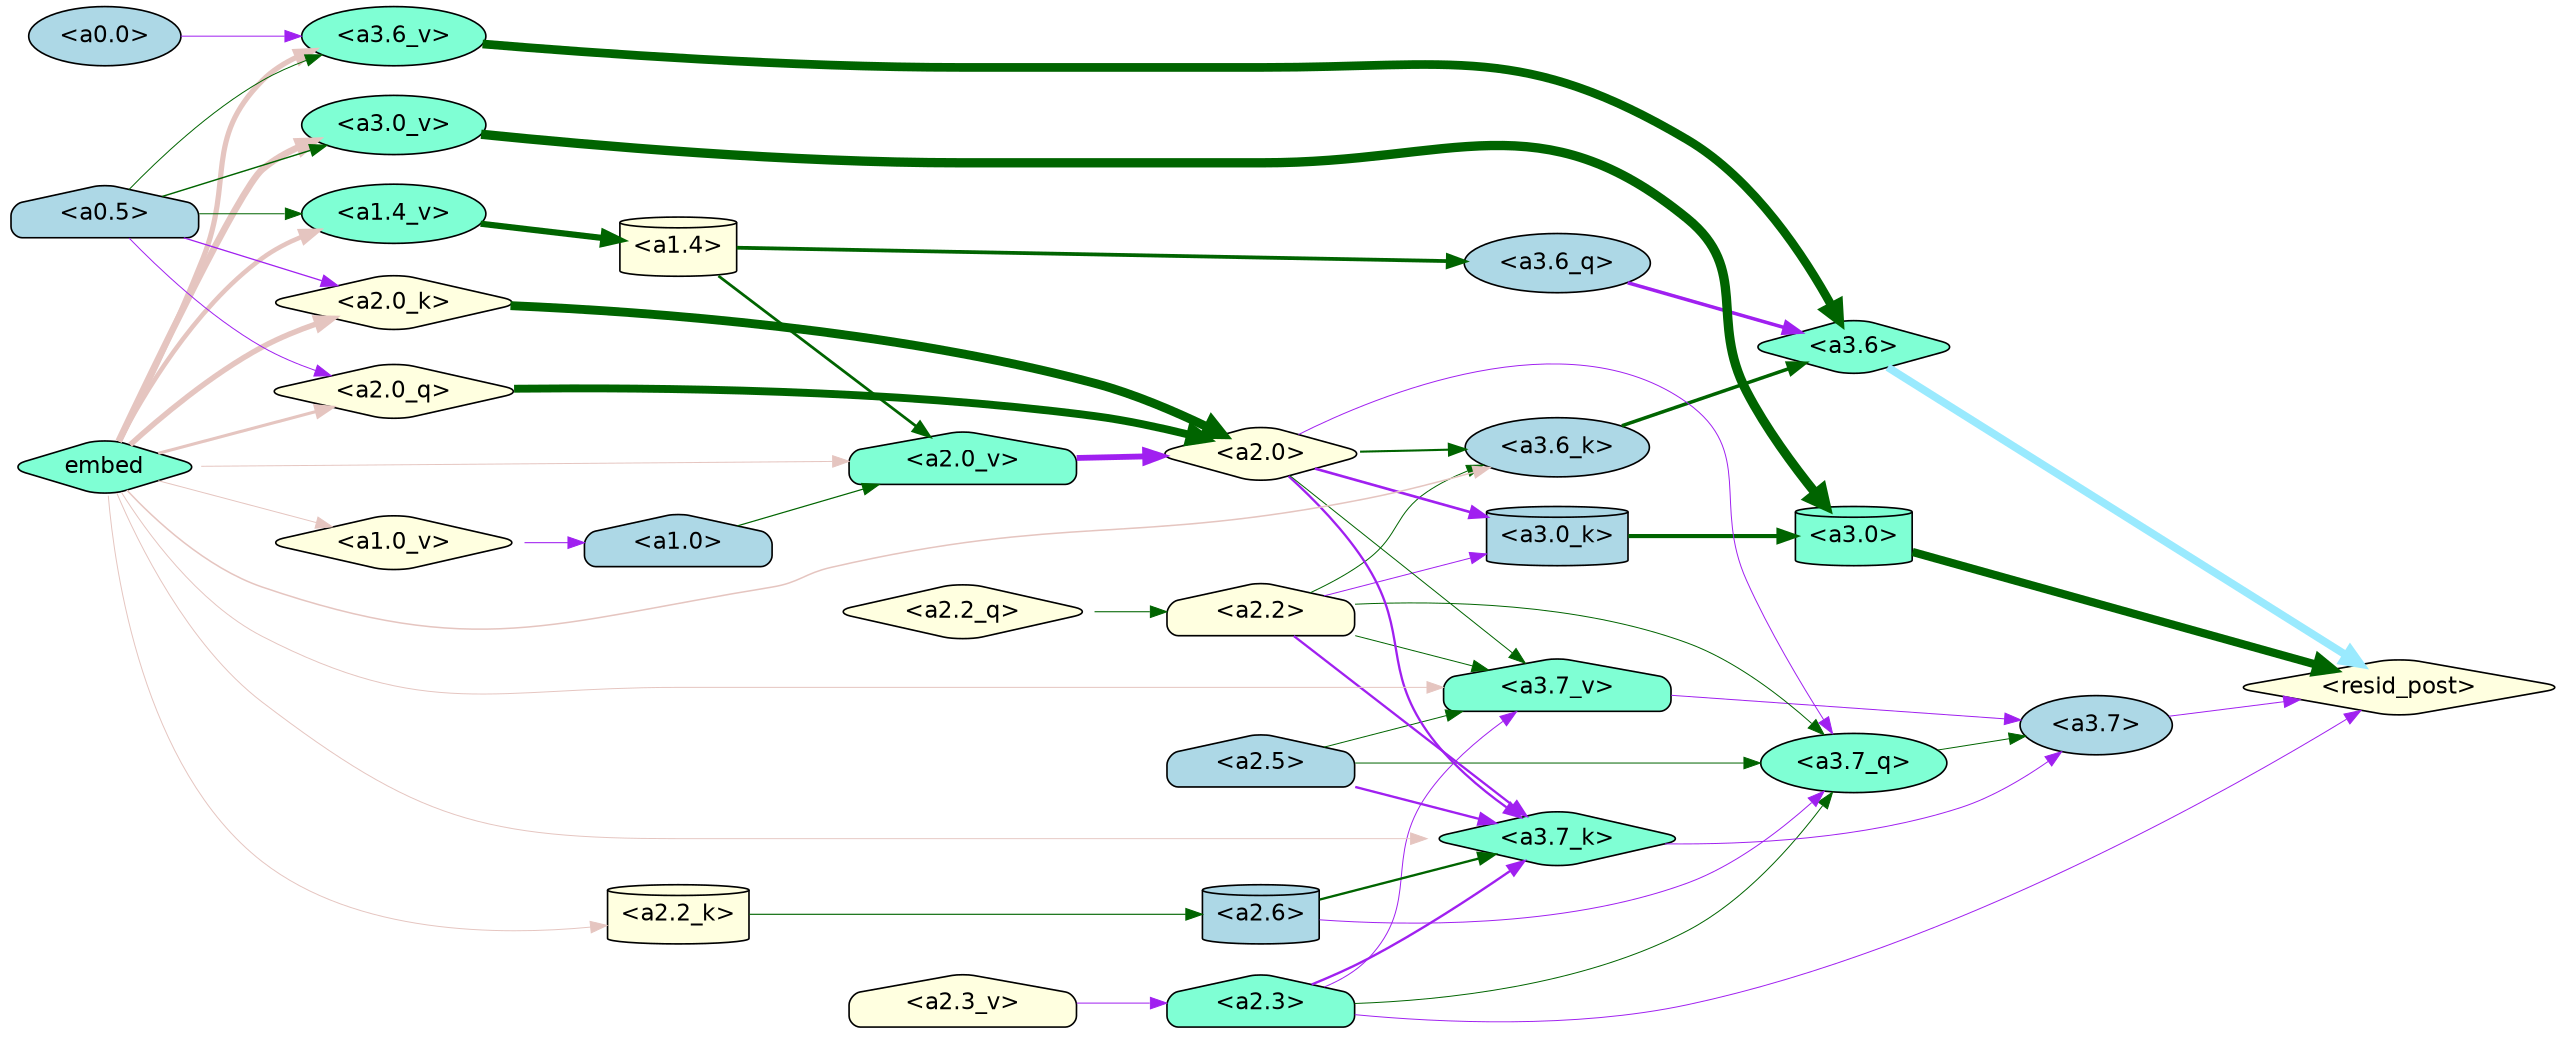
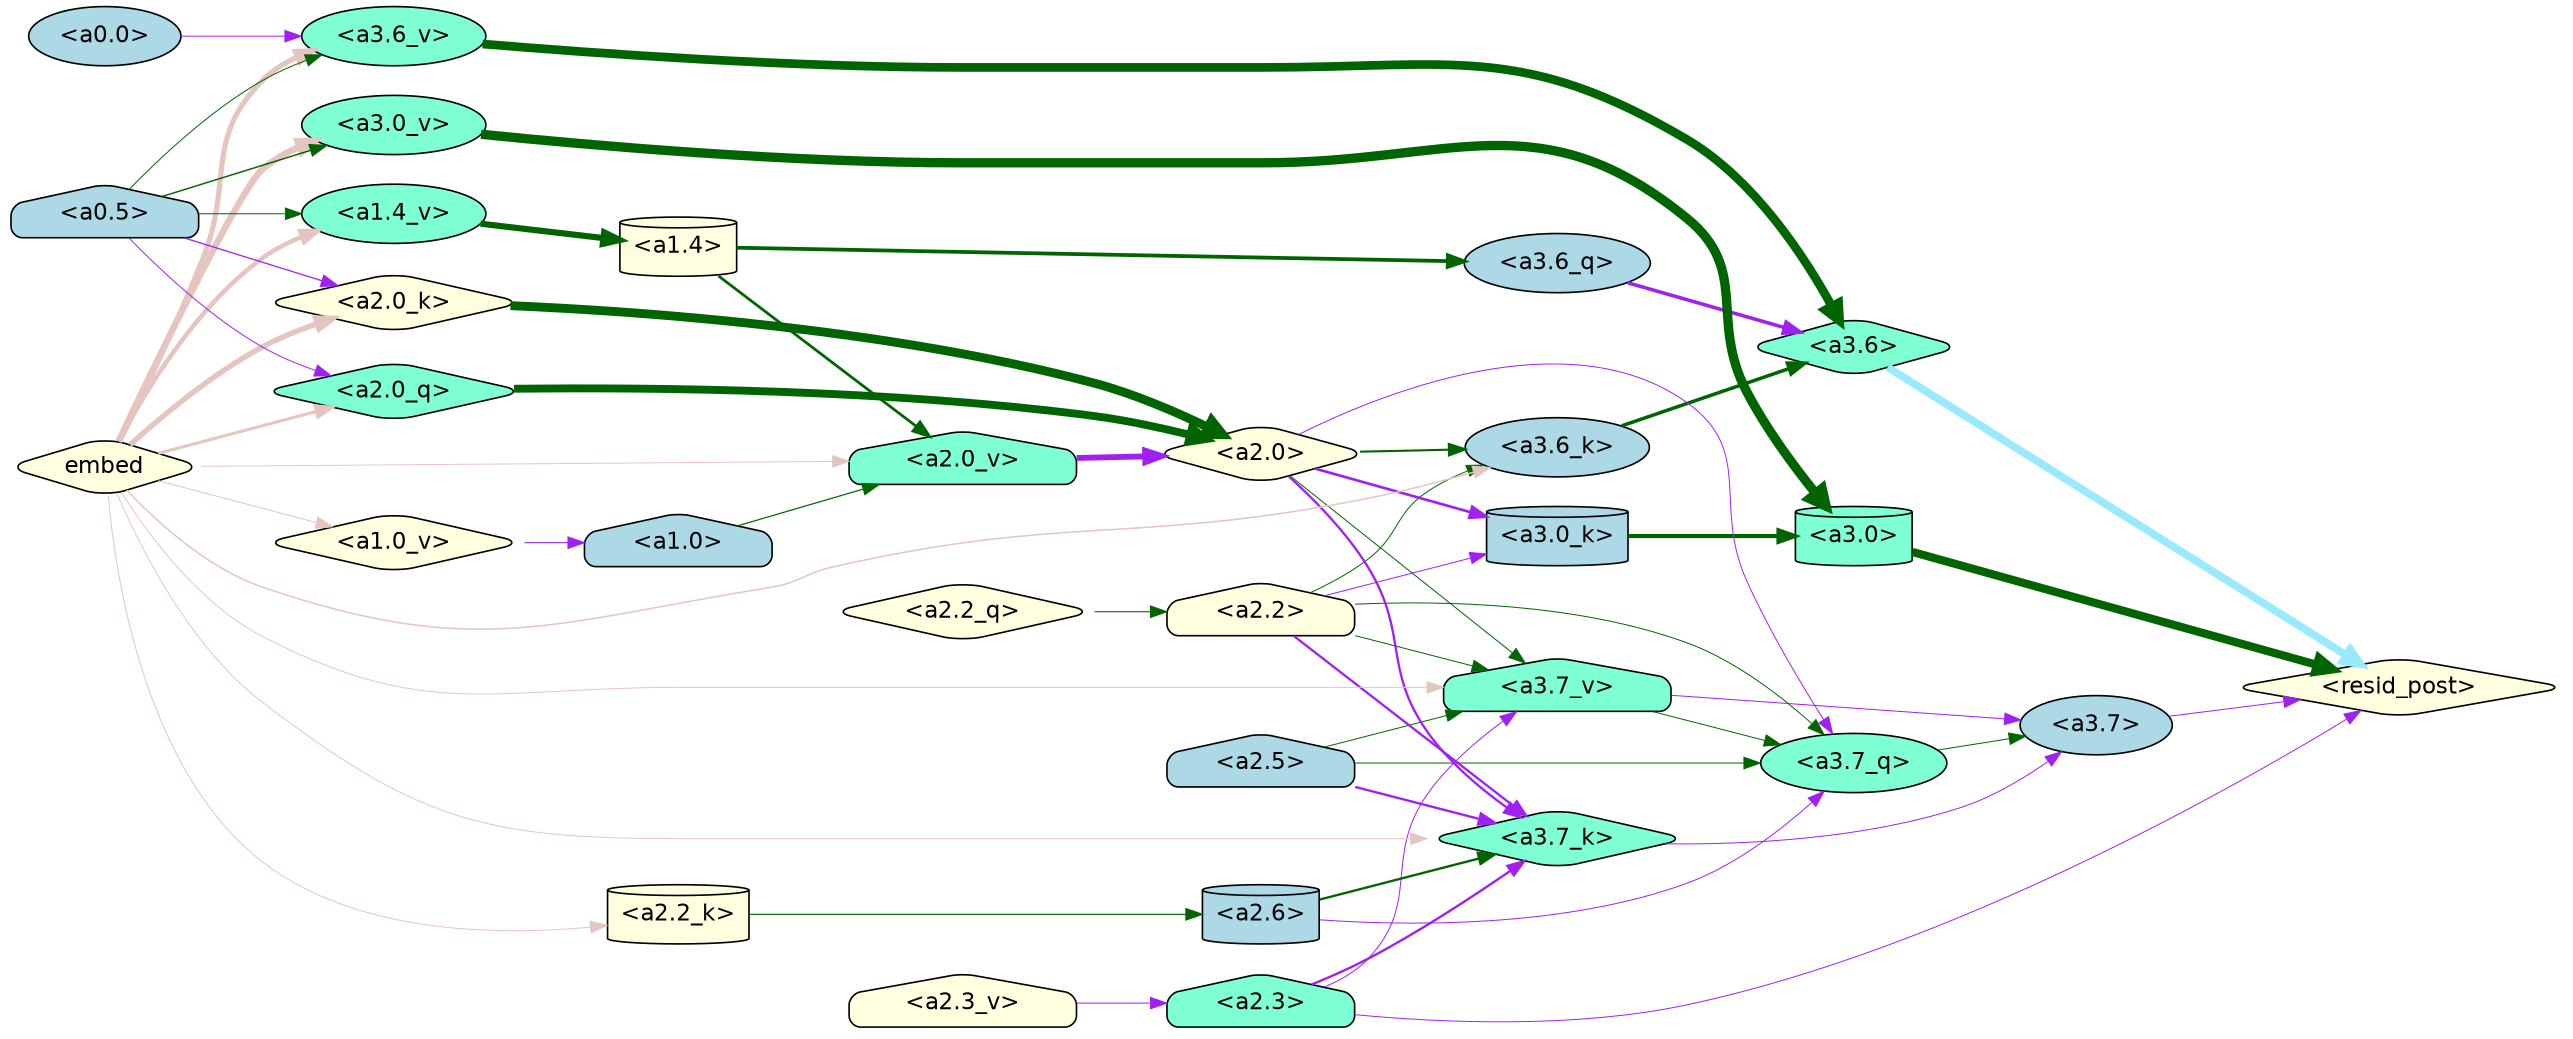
(394, 391) -> (394, 391)
(105, 467) -> (105, 467)
(1615, 961) -> (1708, 726)
